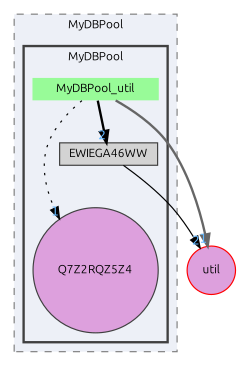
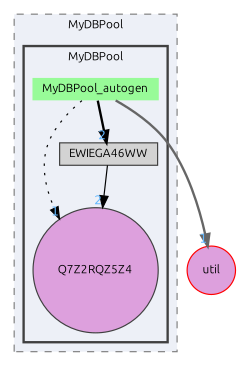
(96, 89) -> (96, 89)
(159, 194) -> (106, 181)
